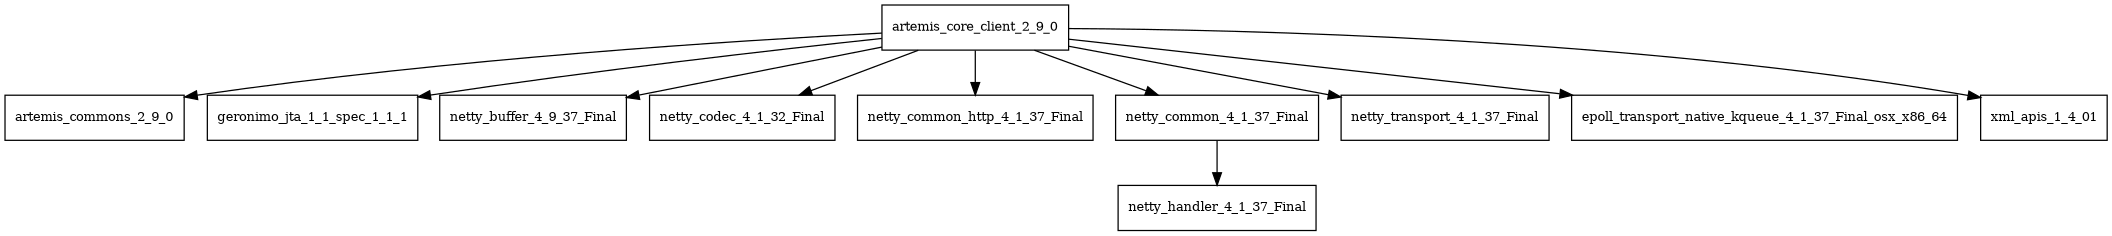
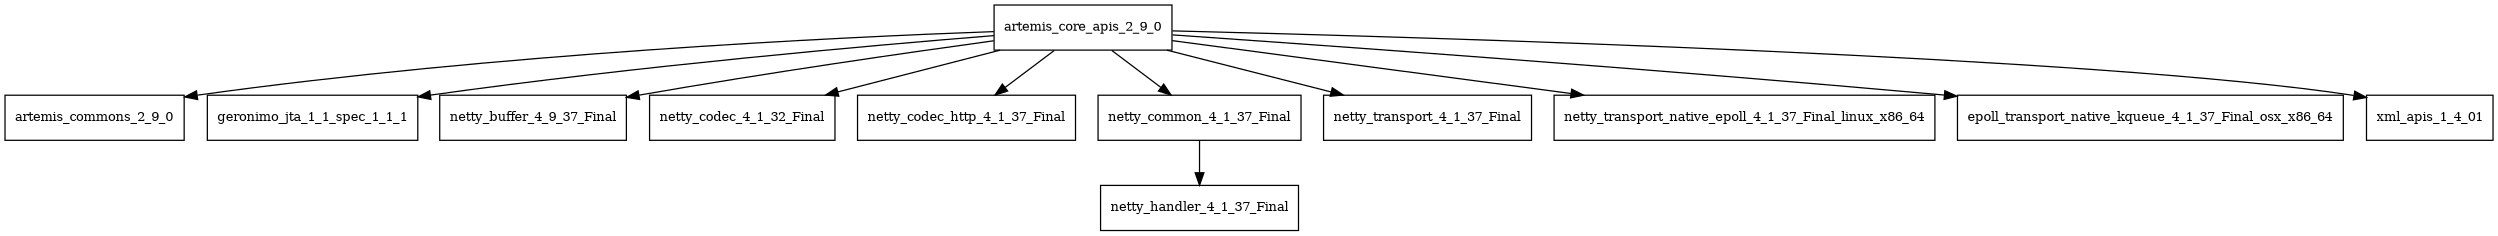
(975, 28) -> (1083, 28)
(975, 118) -> (967, 118)
none -> (1744, 118)
